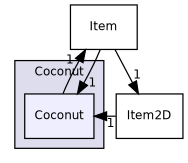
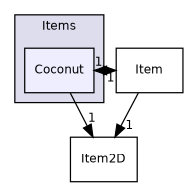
(59, 72) -> (59, 27)
(111, 116) -> (79, 110)
